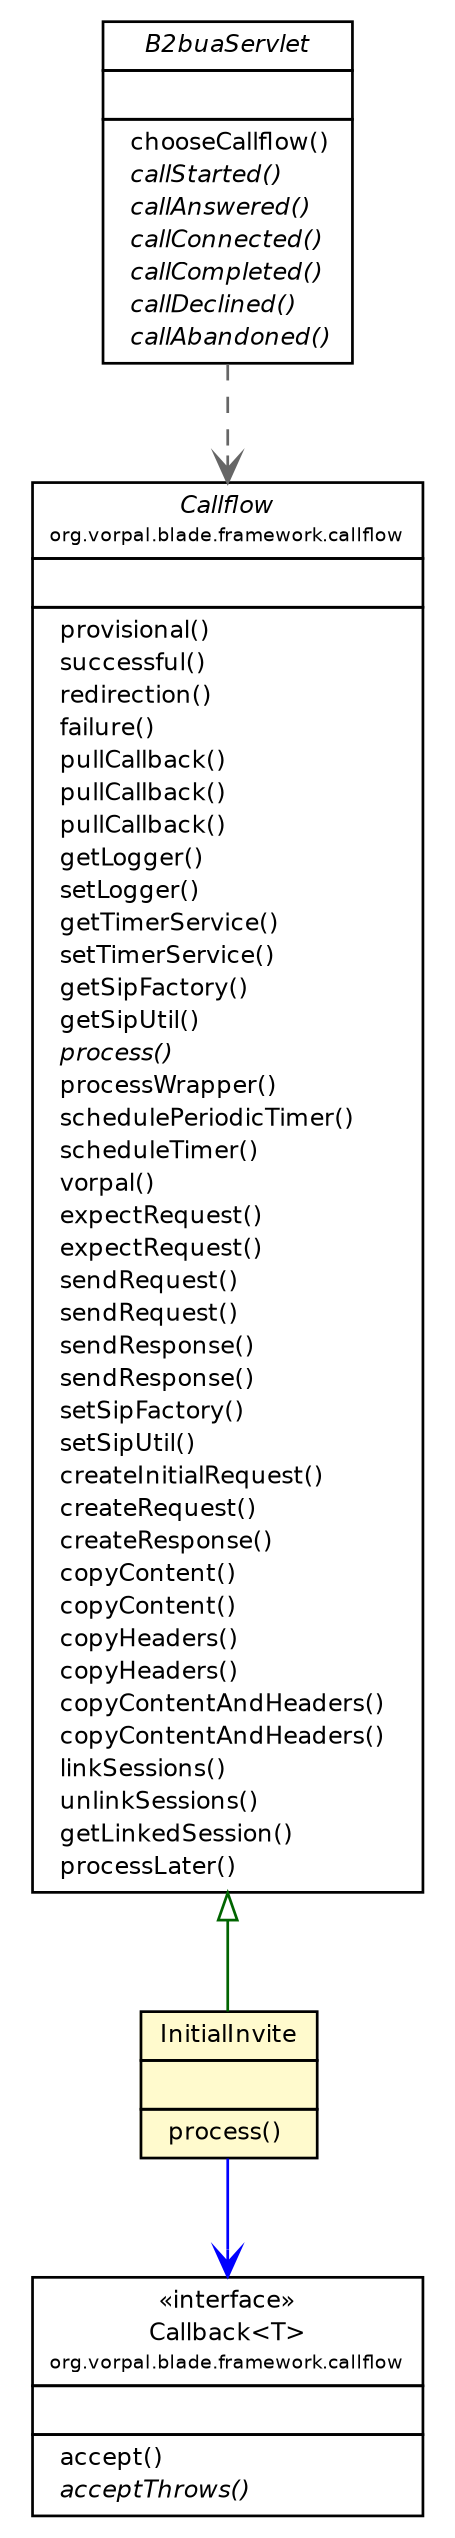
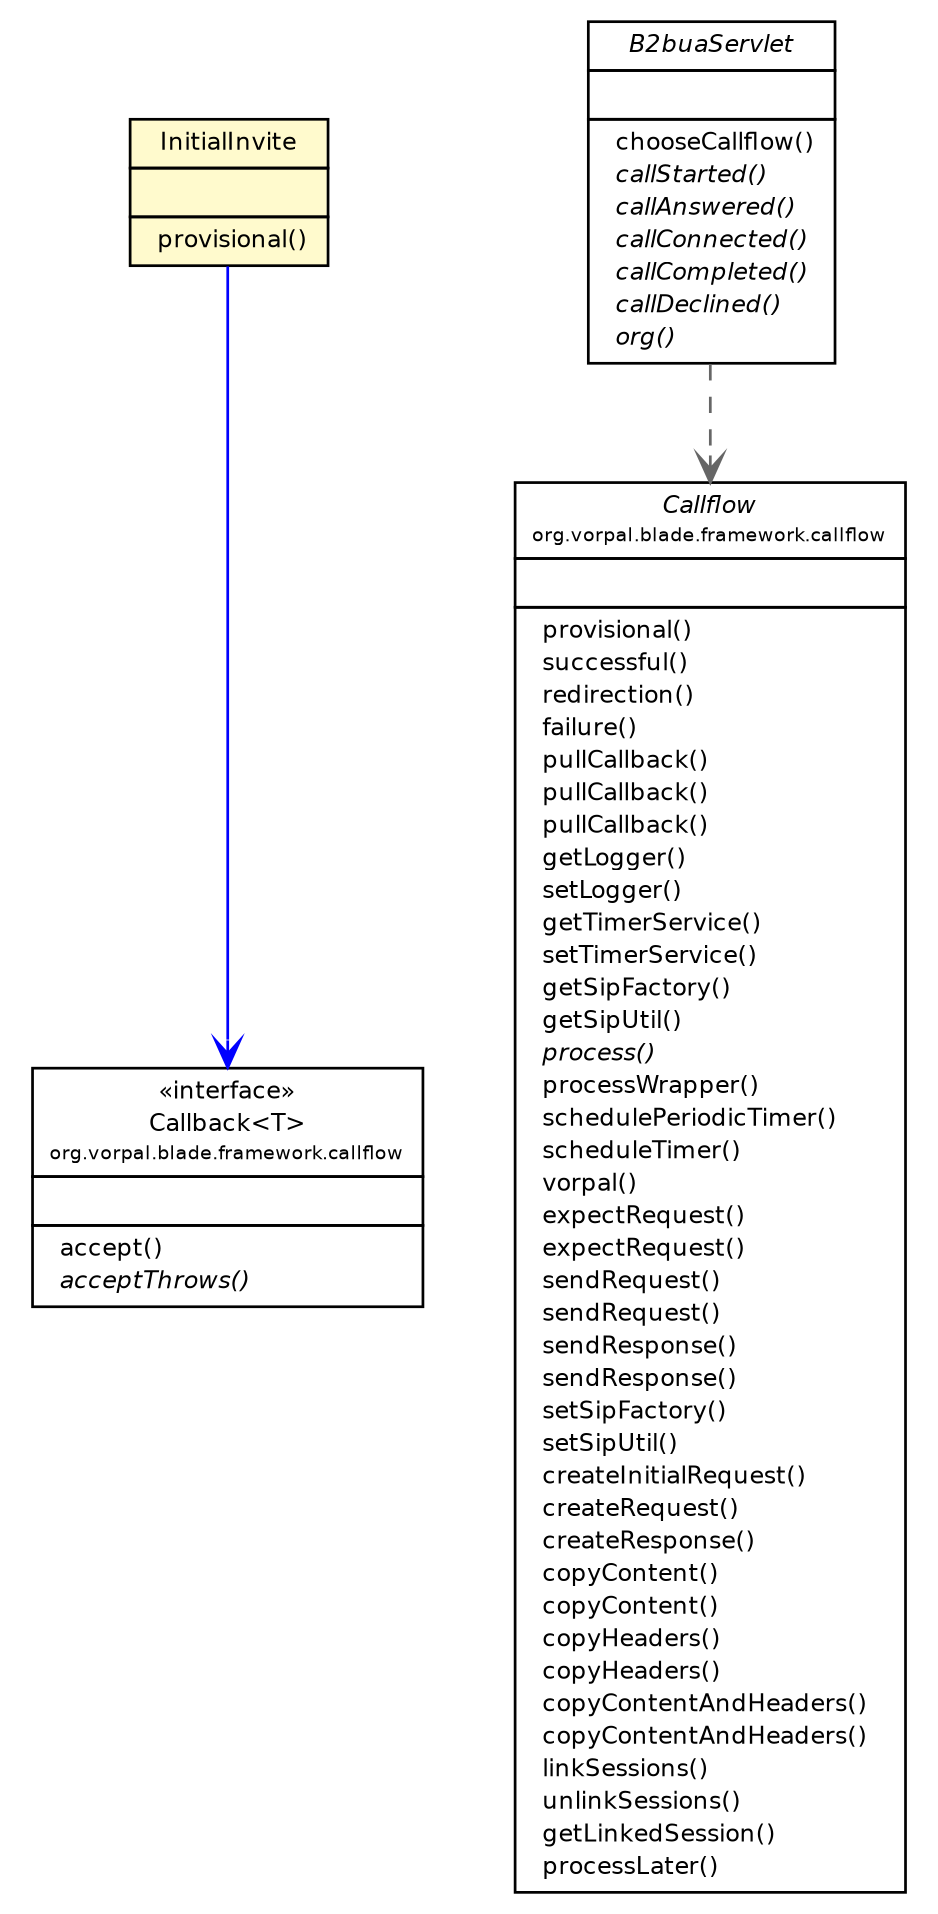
(228, 338) -> (643, 338)
(228, 1966) -> none
(222, 2132) -> (229, 240)
